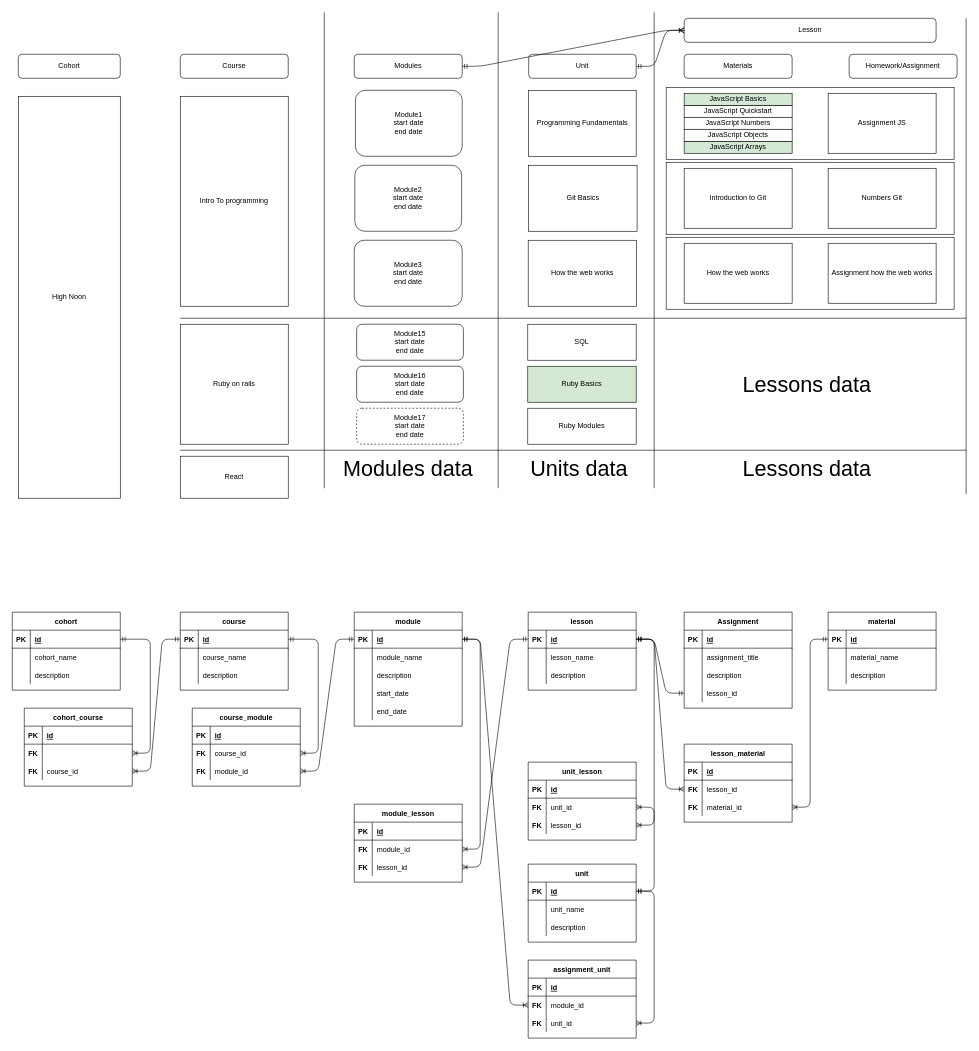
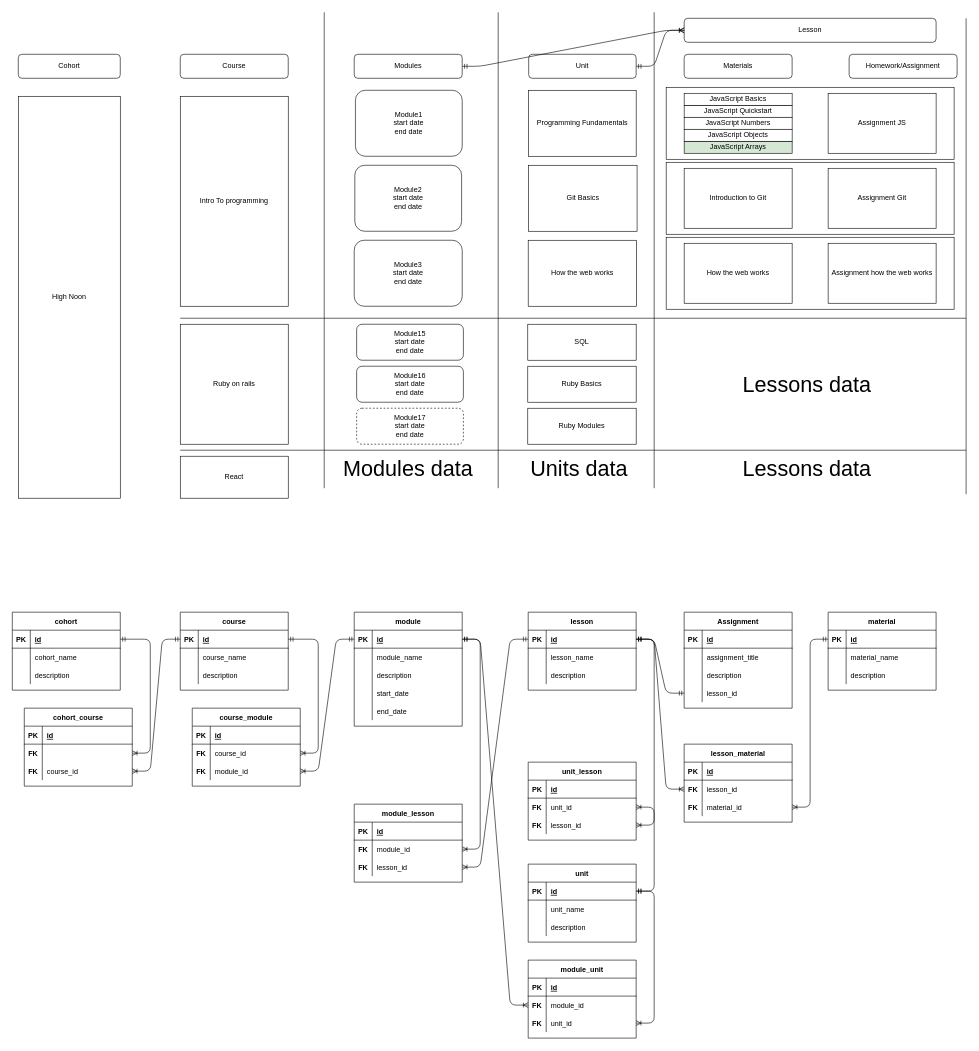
(738, 99) -> (738, 99)
(882, 198) -> (882, 198)
(582, 384) -> (582, 384)
(582, 970) -> (582, 970)
